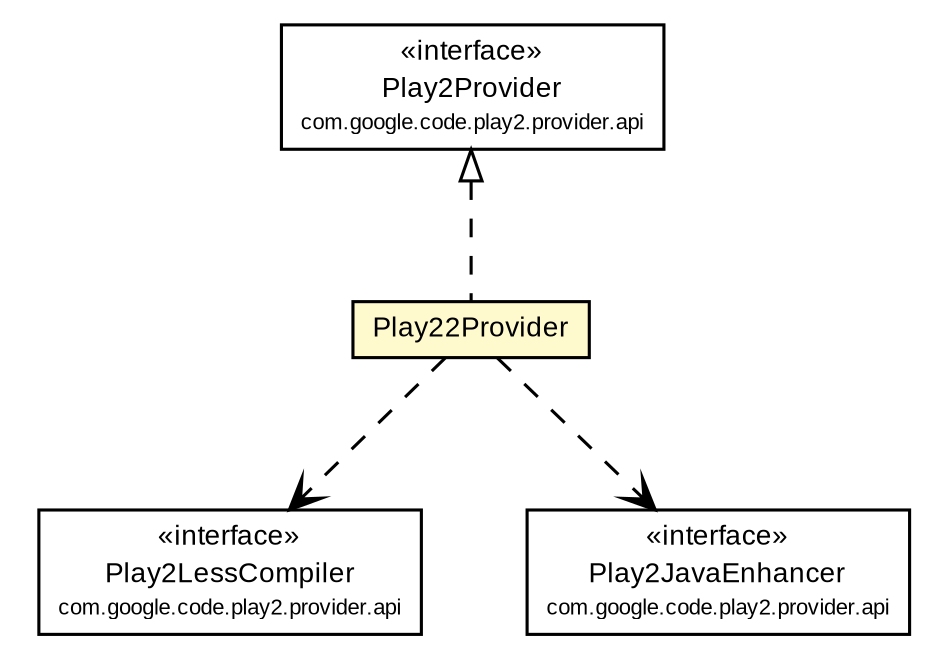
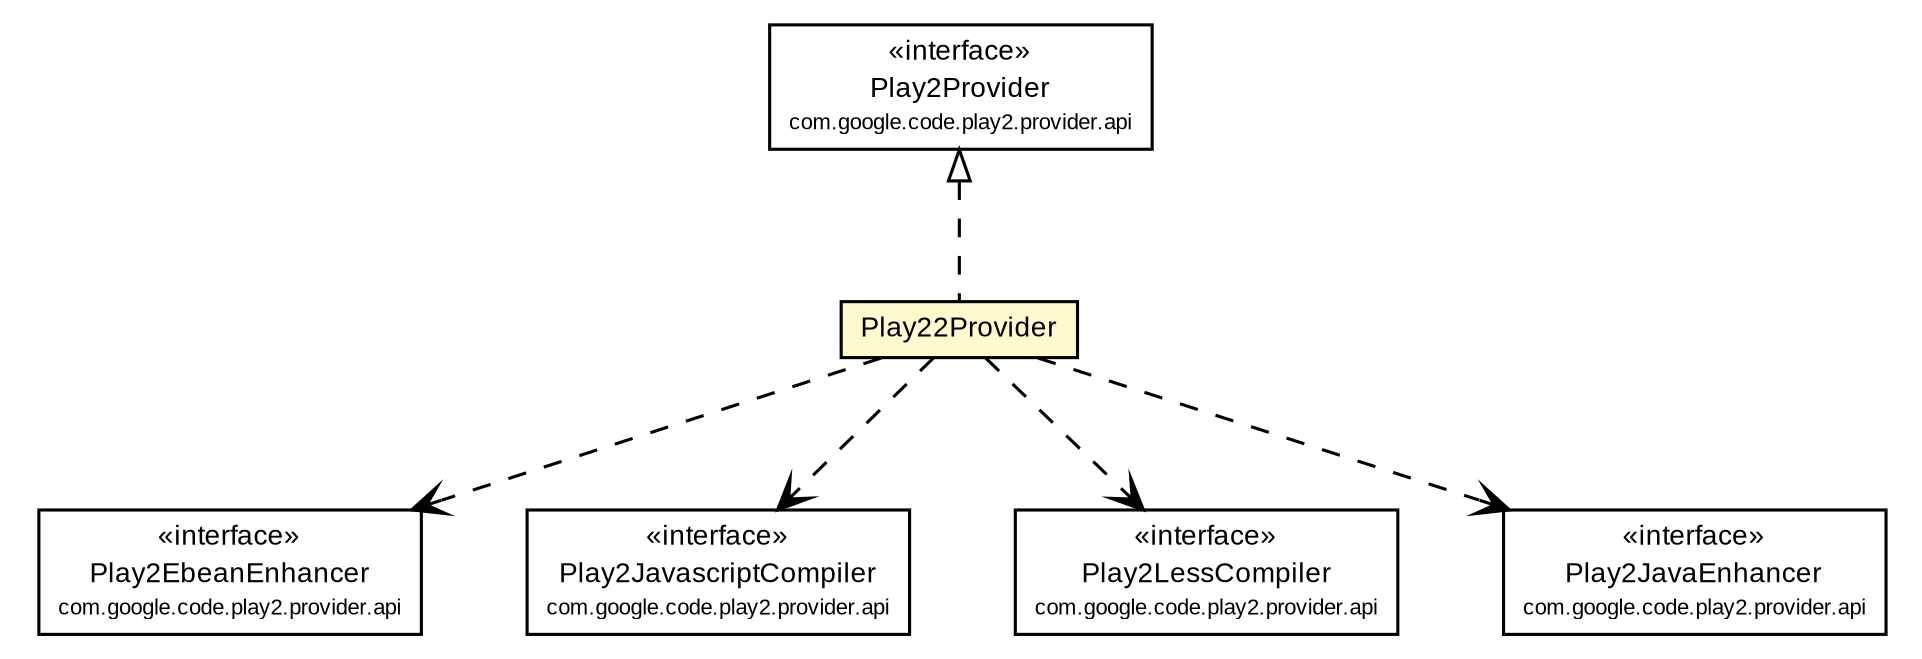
none -> (229, 572)
none -> (717, 572)
